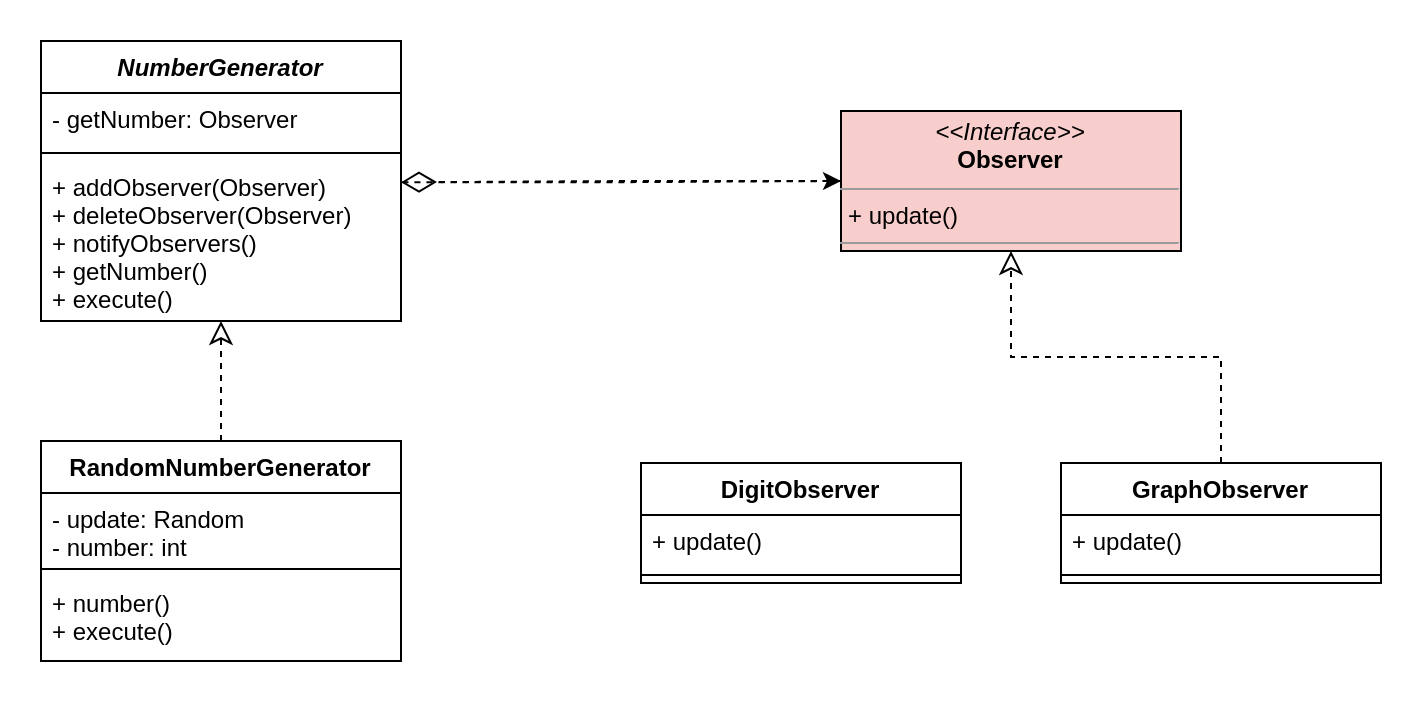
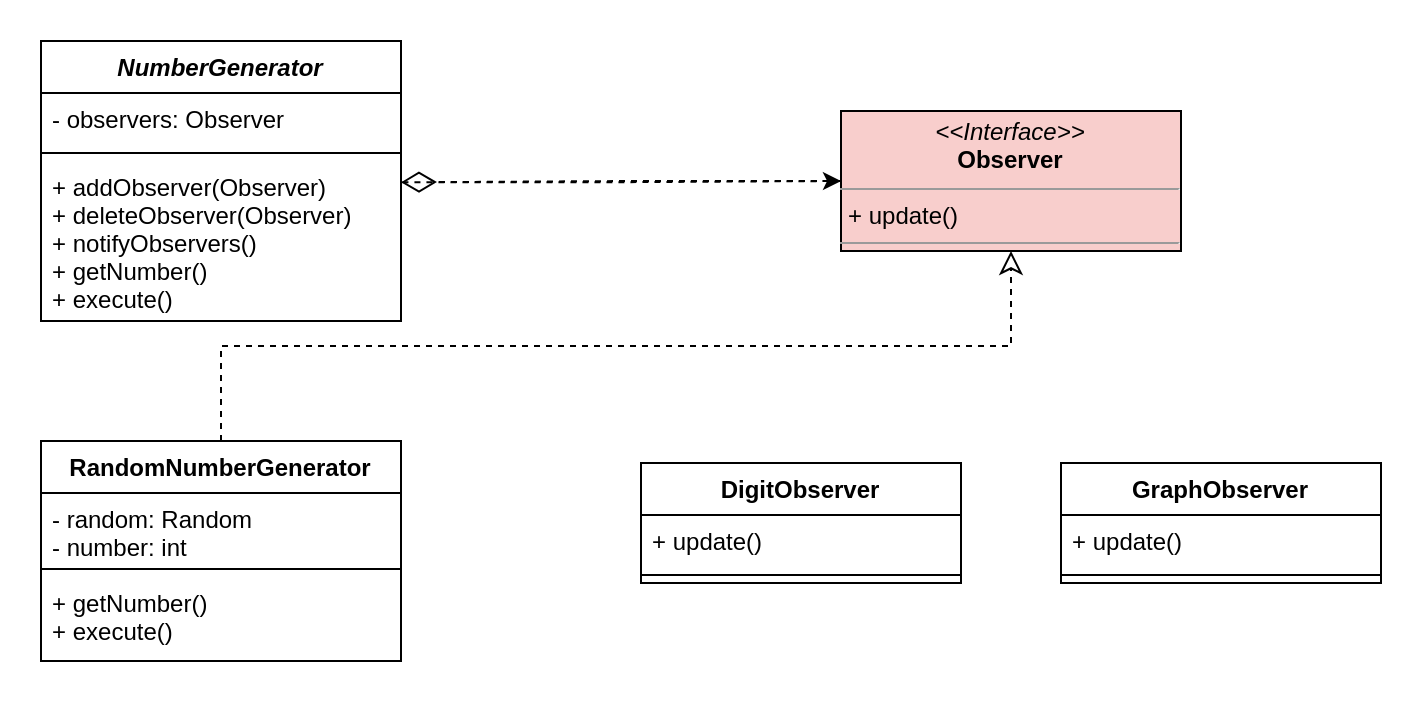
(184, 120) -> (184, 120)
(221, 343) -> (613, 346)
(1166, 357) -> none
(150, 520) -> (150, 520)
(116, 604) -> (136, 604)
